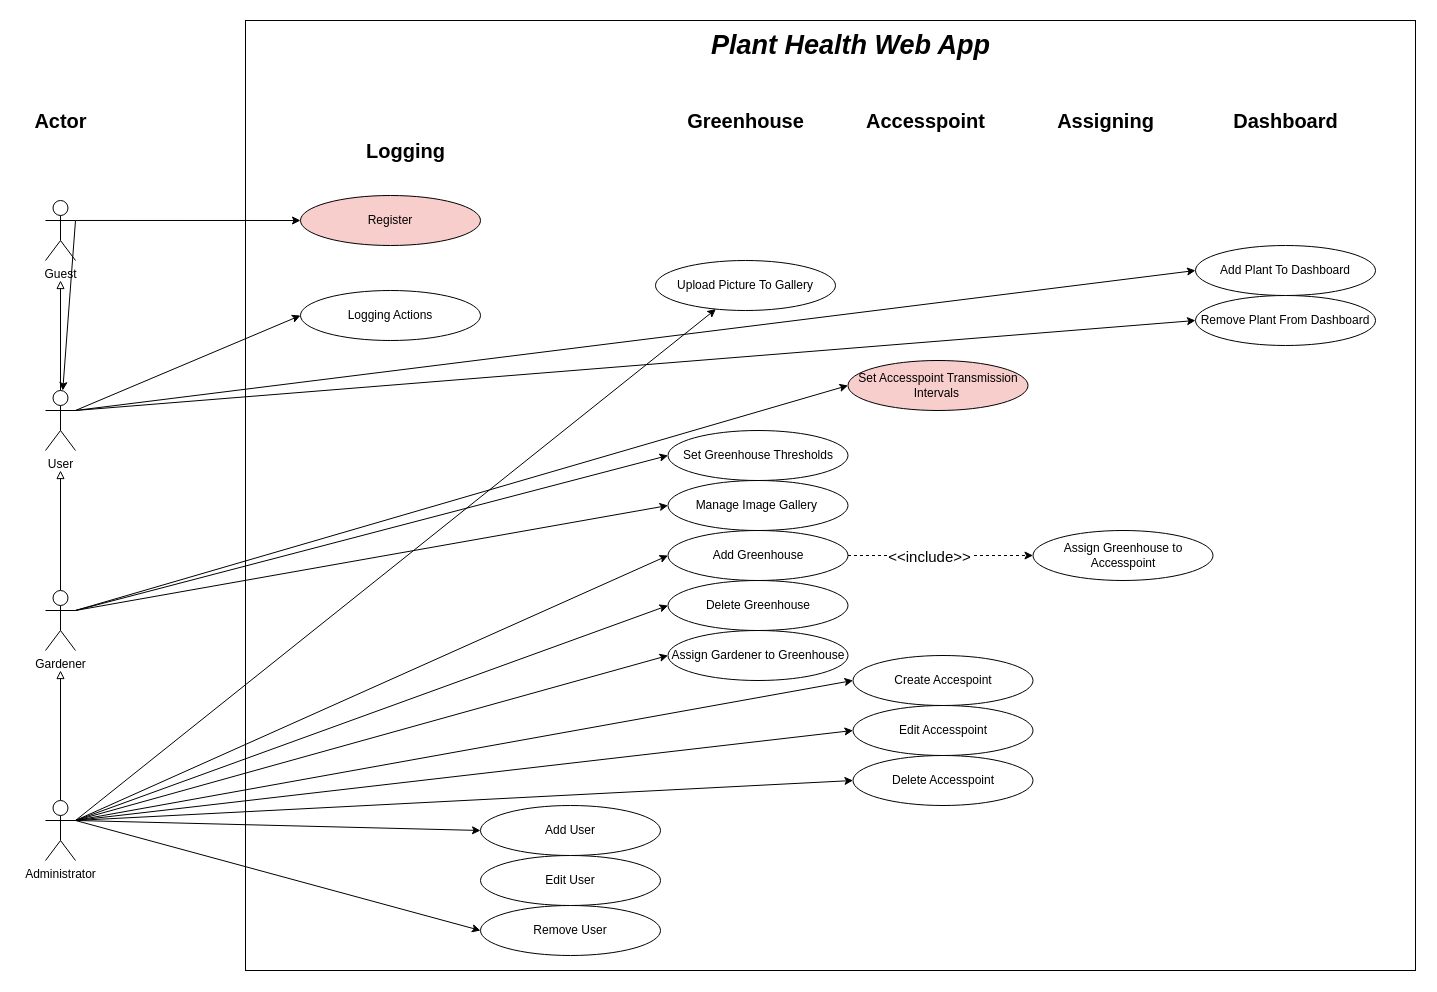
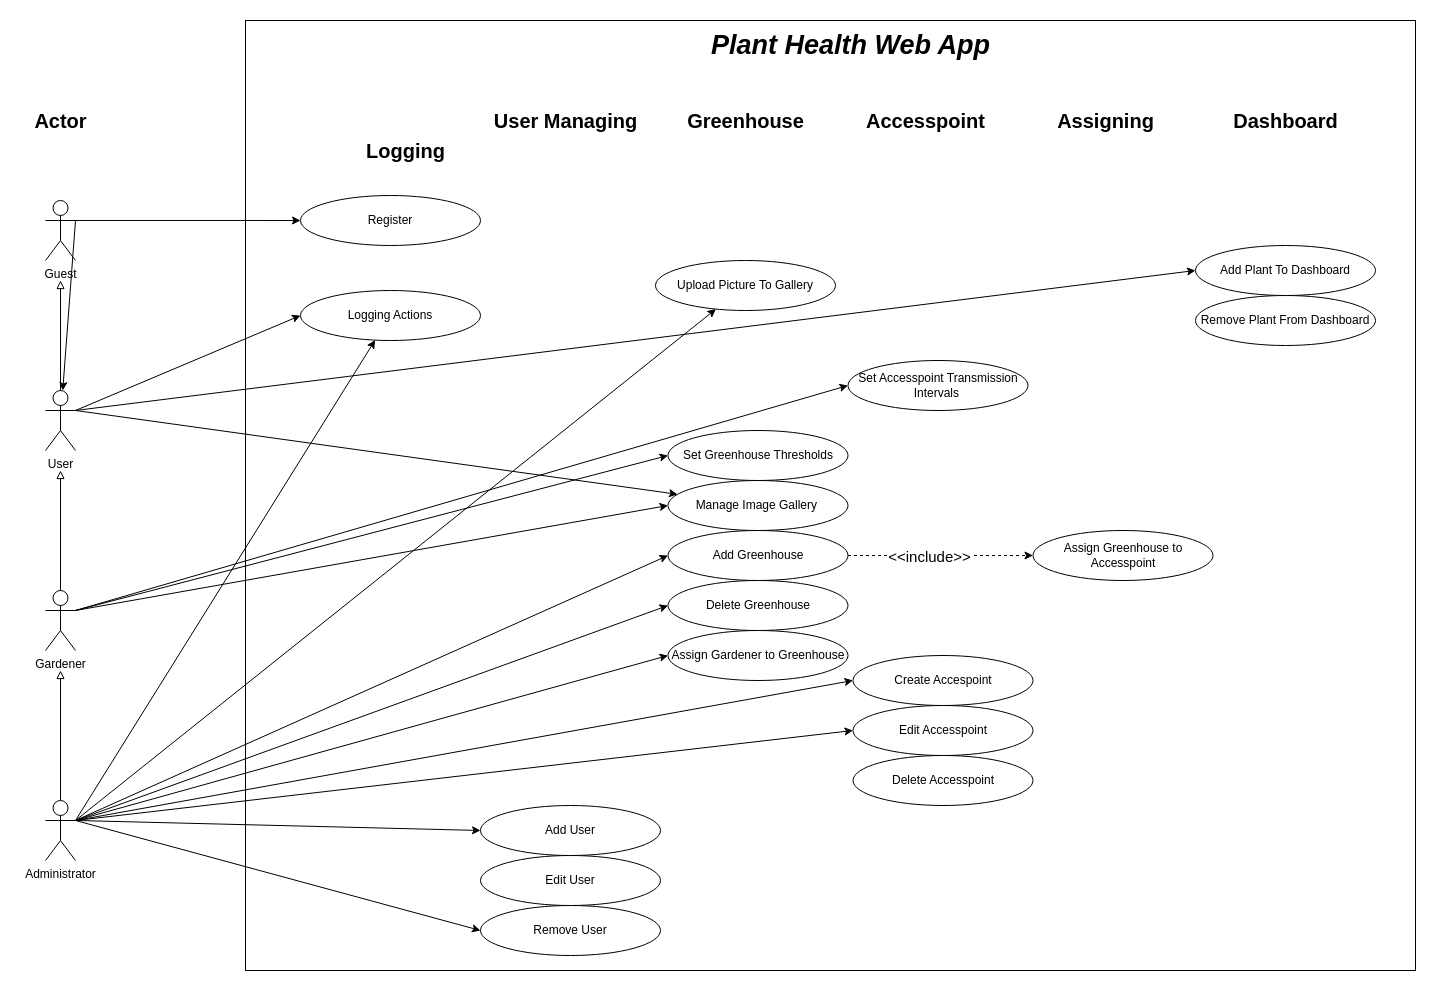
none -> (566, 121)
(391, 221) -> (391, 221)
(637, 365) -> (305, 442)
(938, 386) -> (938, 386)
(471, 800) -> (226, 579)
